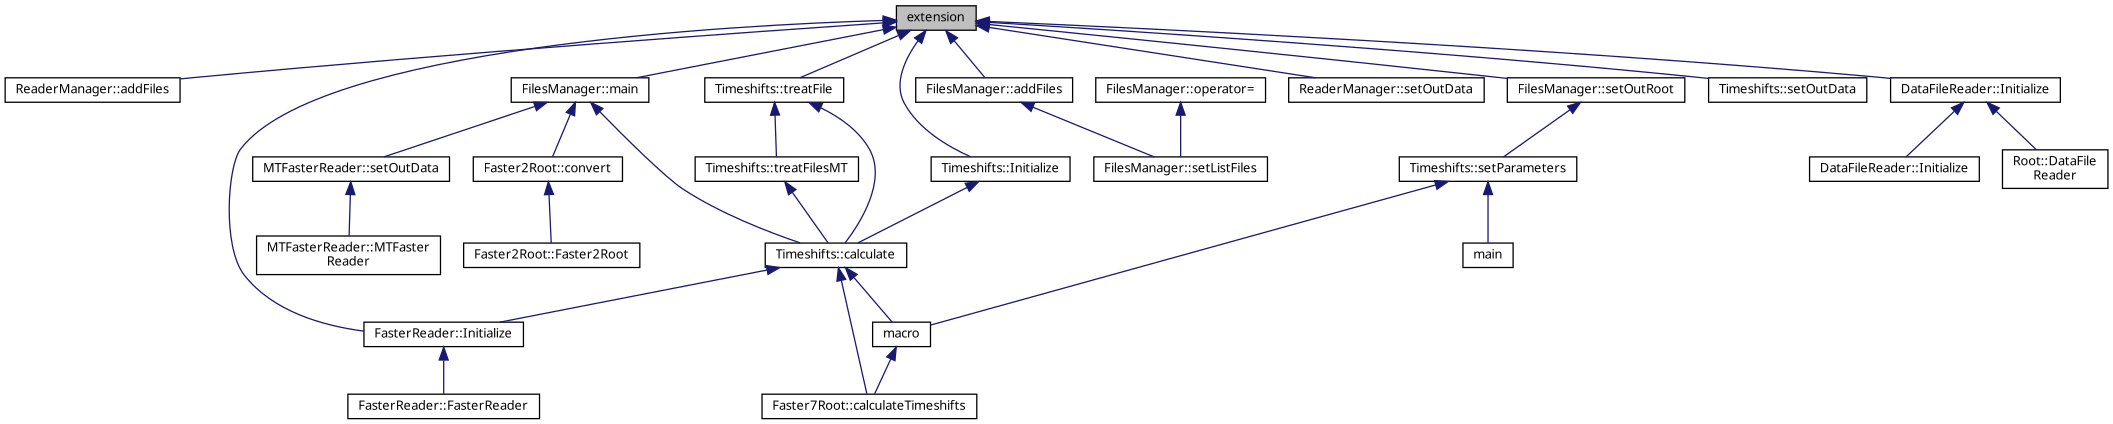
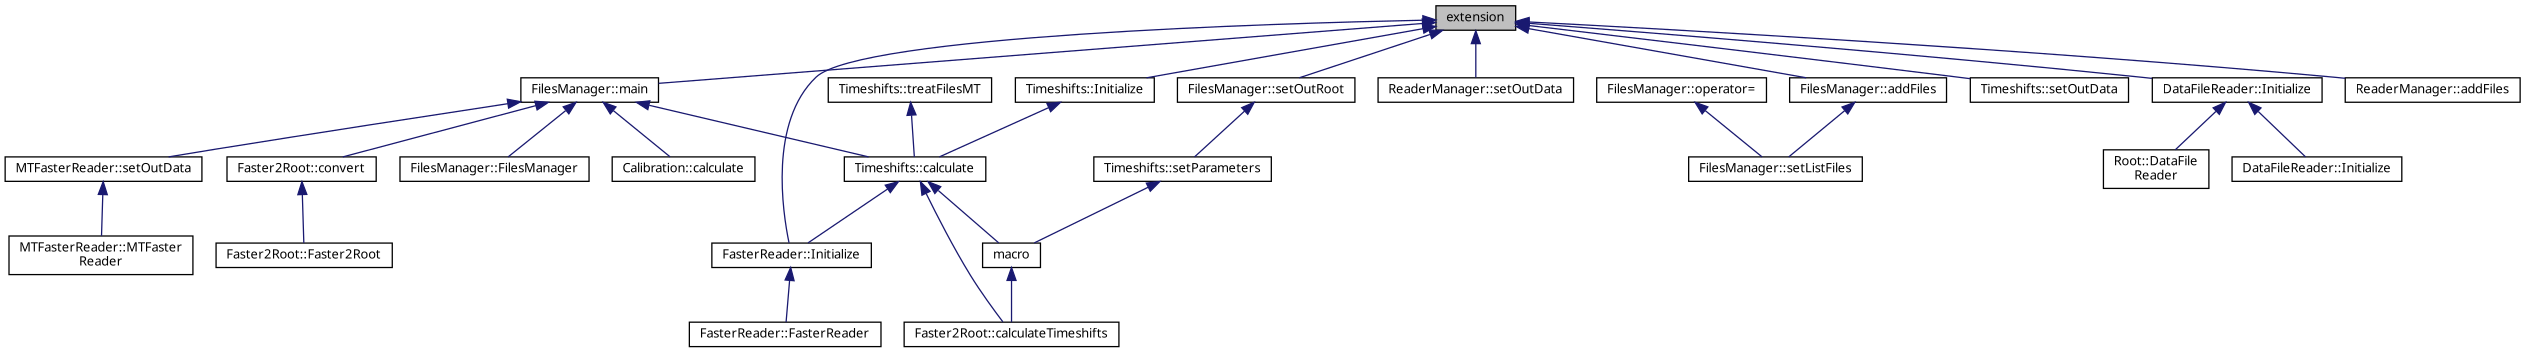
(774, 90) -> none
none -> (495, 169)
none -> (684, 169)
(1488, 255) -> none
(869, 406) -> (1012, 334)
